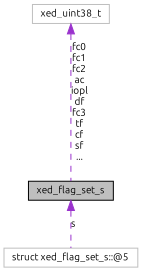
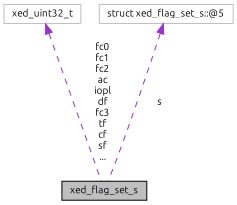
(71, 14) -> (42, 14)
(71, 229) -> (135, 107)
